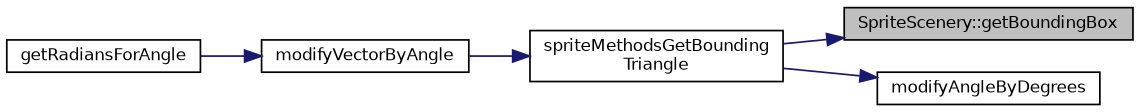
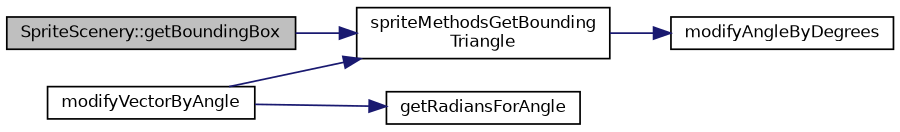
(805, 42) -> (317, 33)
(223, 56) -> (312, 105)
